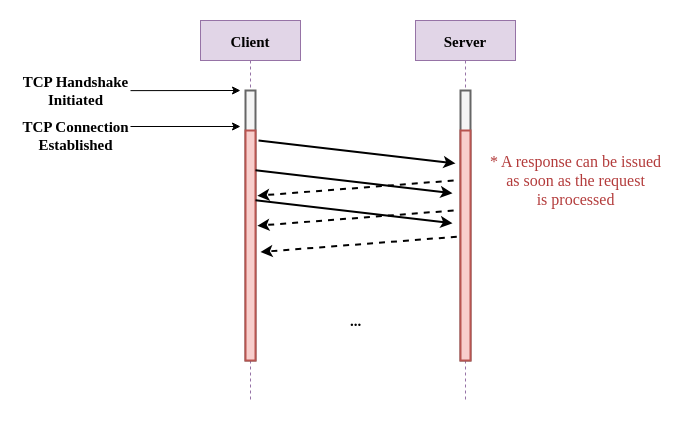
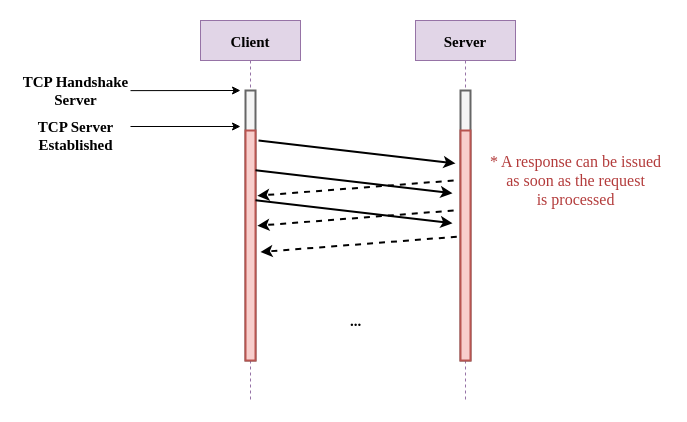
(76, 91) -> (76, 91)
(76, 136) -> (76, 136)
